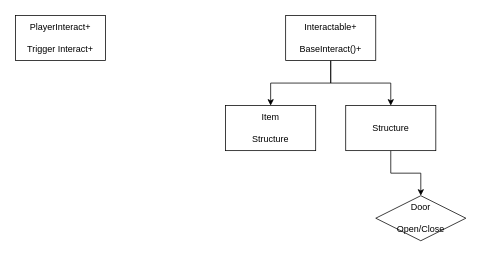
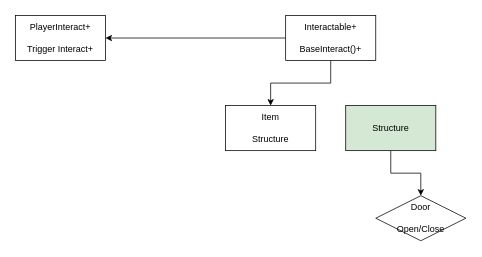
(390, 90) -> (112, 38)
(390, 128) -> (390, 128)
